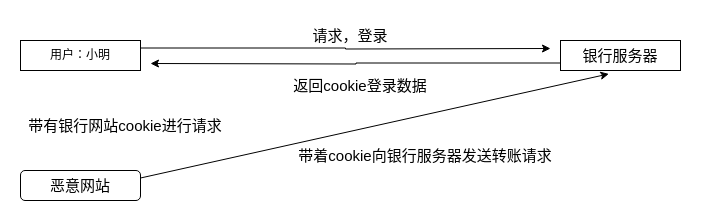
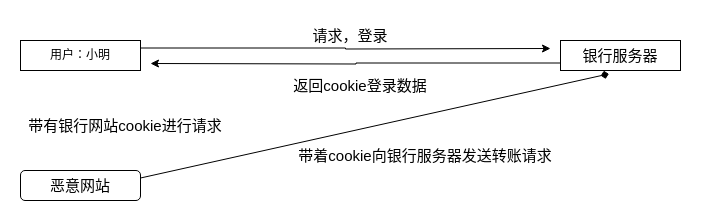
(601, 76) -> (600, 76)
